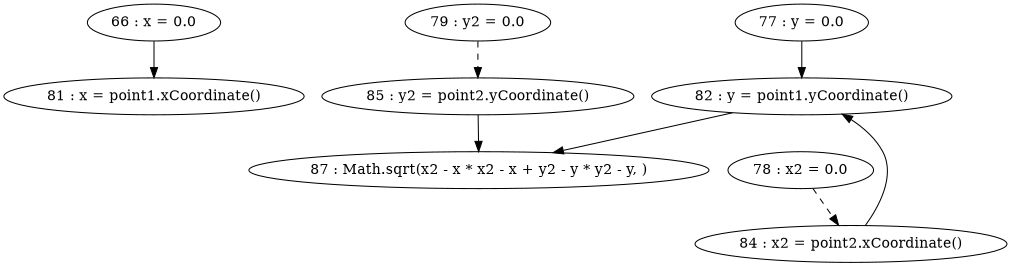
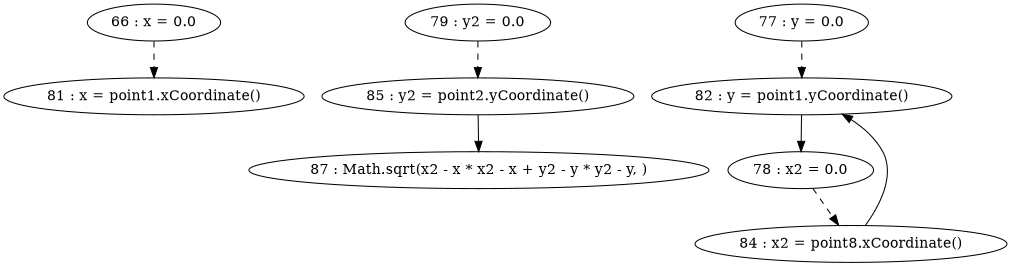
(154, 54) -> (154, 54)
(802, 54) -> (802, 54)
(648, 132) -> (801, 128)
(851, 244) -> (851, 244)
